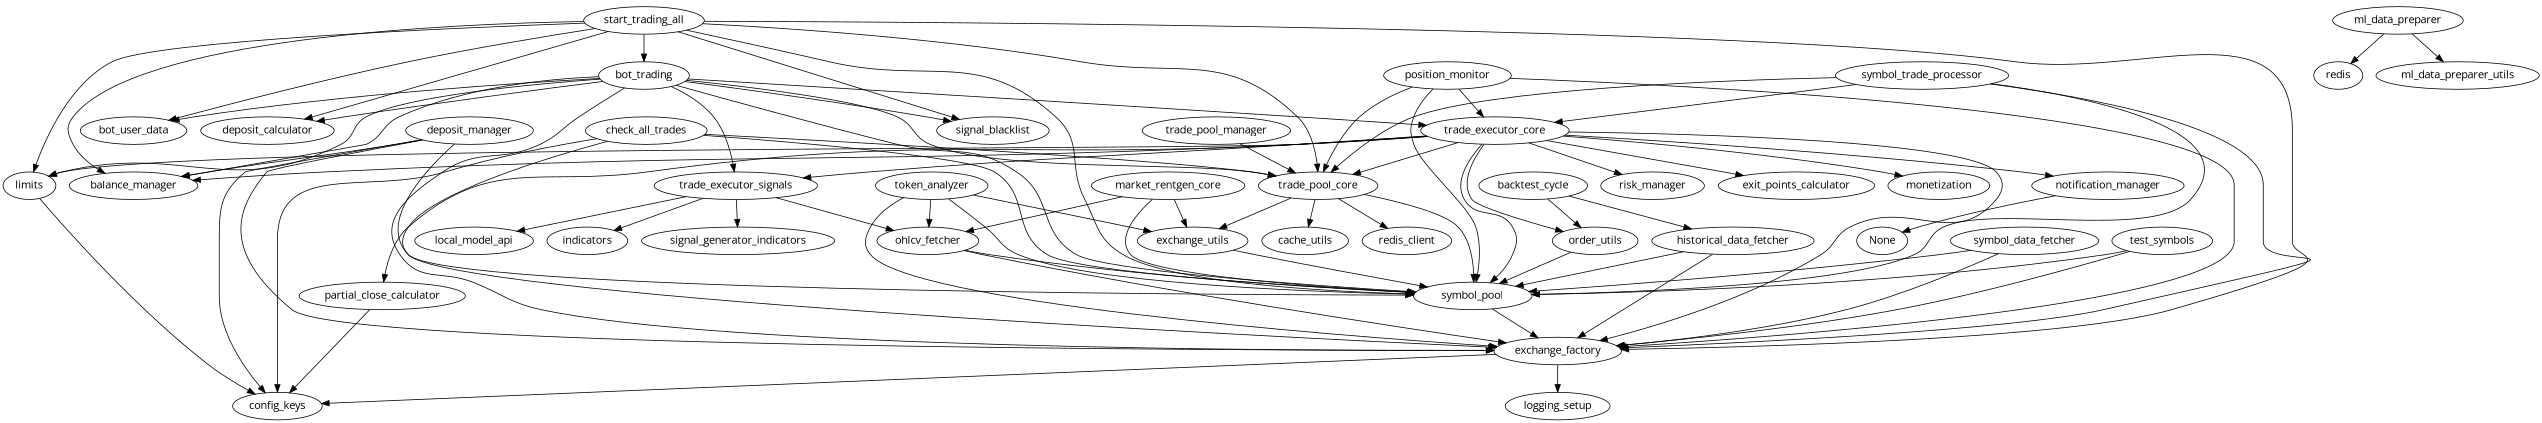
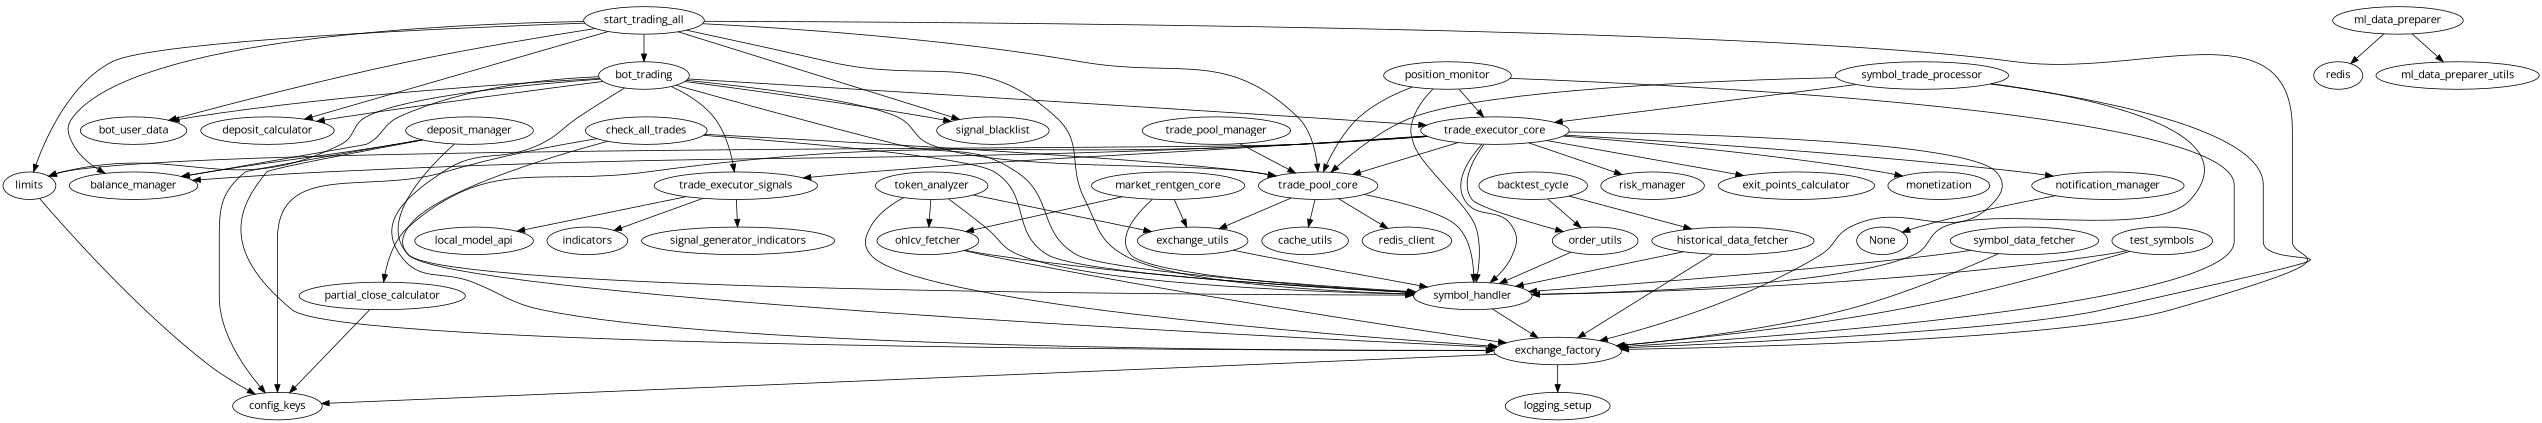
(831, 213) -> none
(1473, 296) -> (1473, 296)
